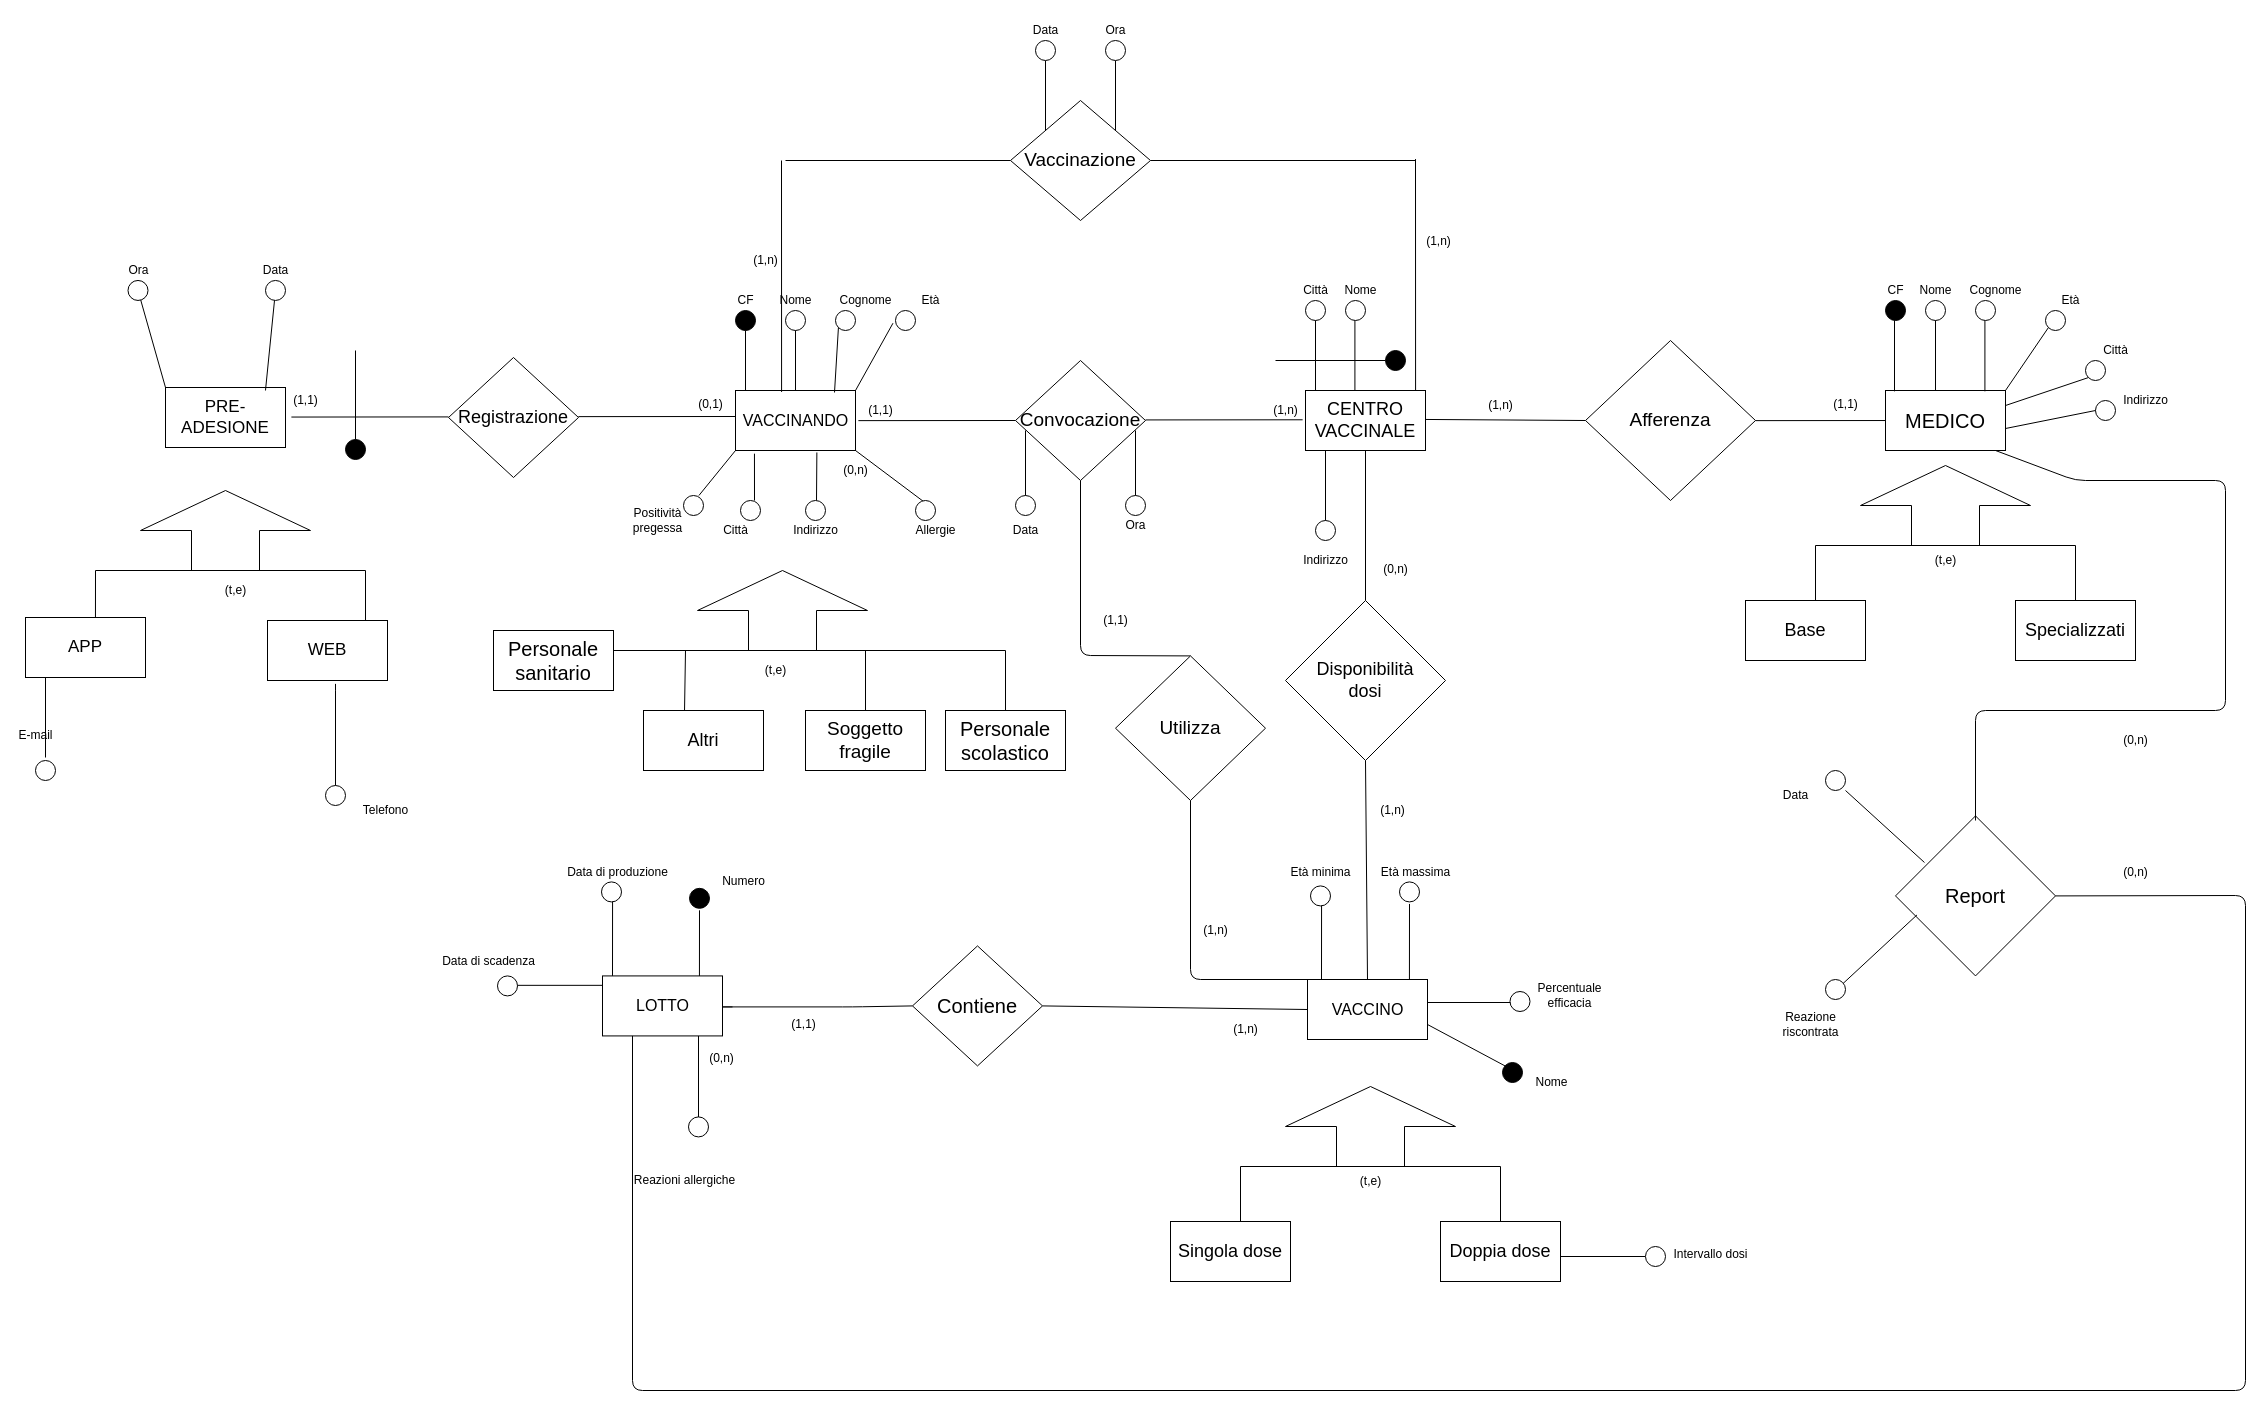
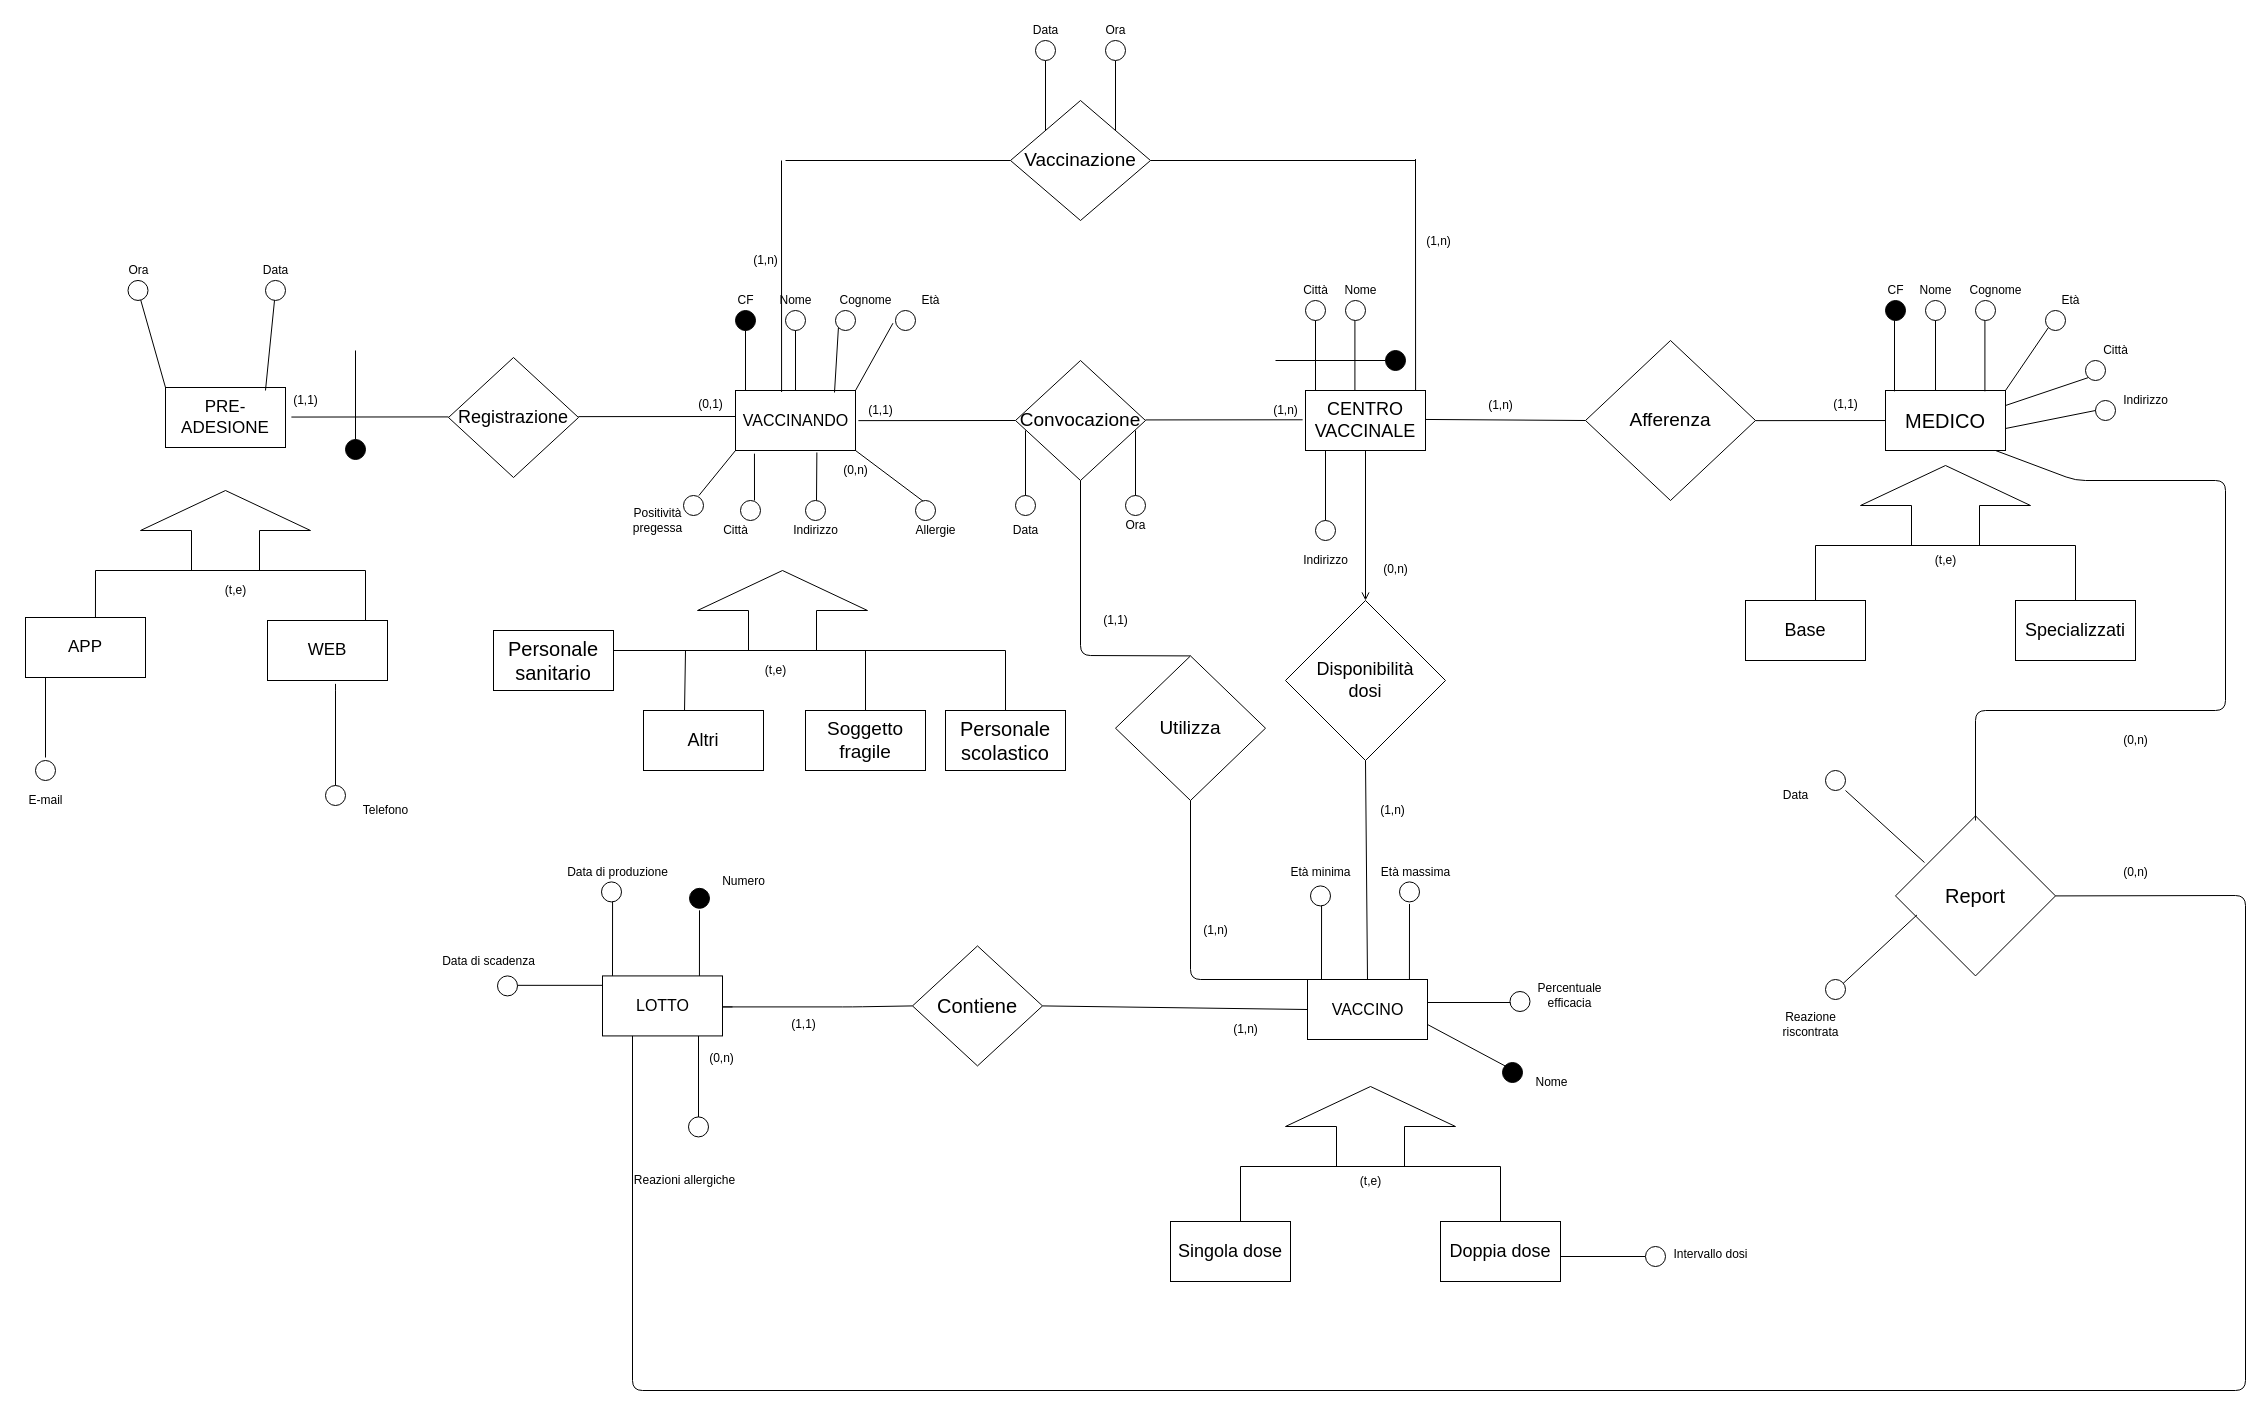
(1366, 595) -> (1366, 594)
(36, 736) -> (46, 801)
